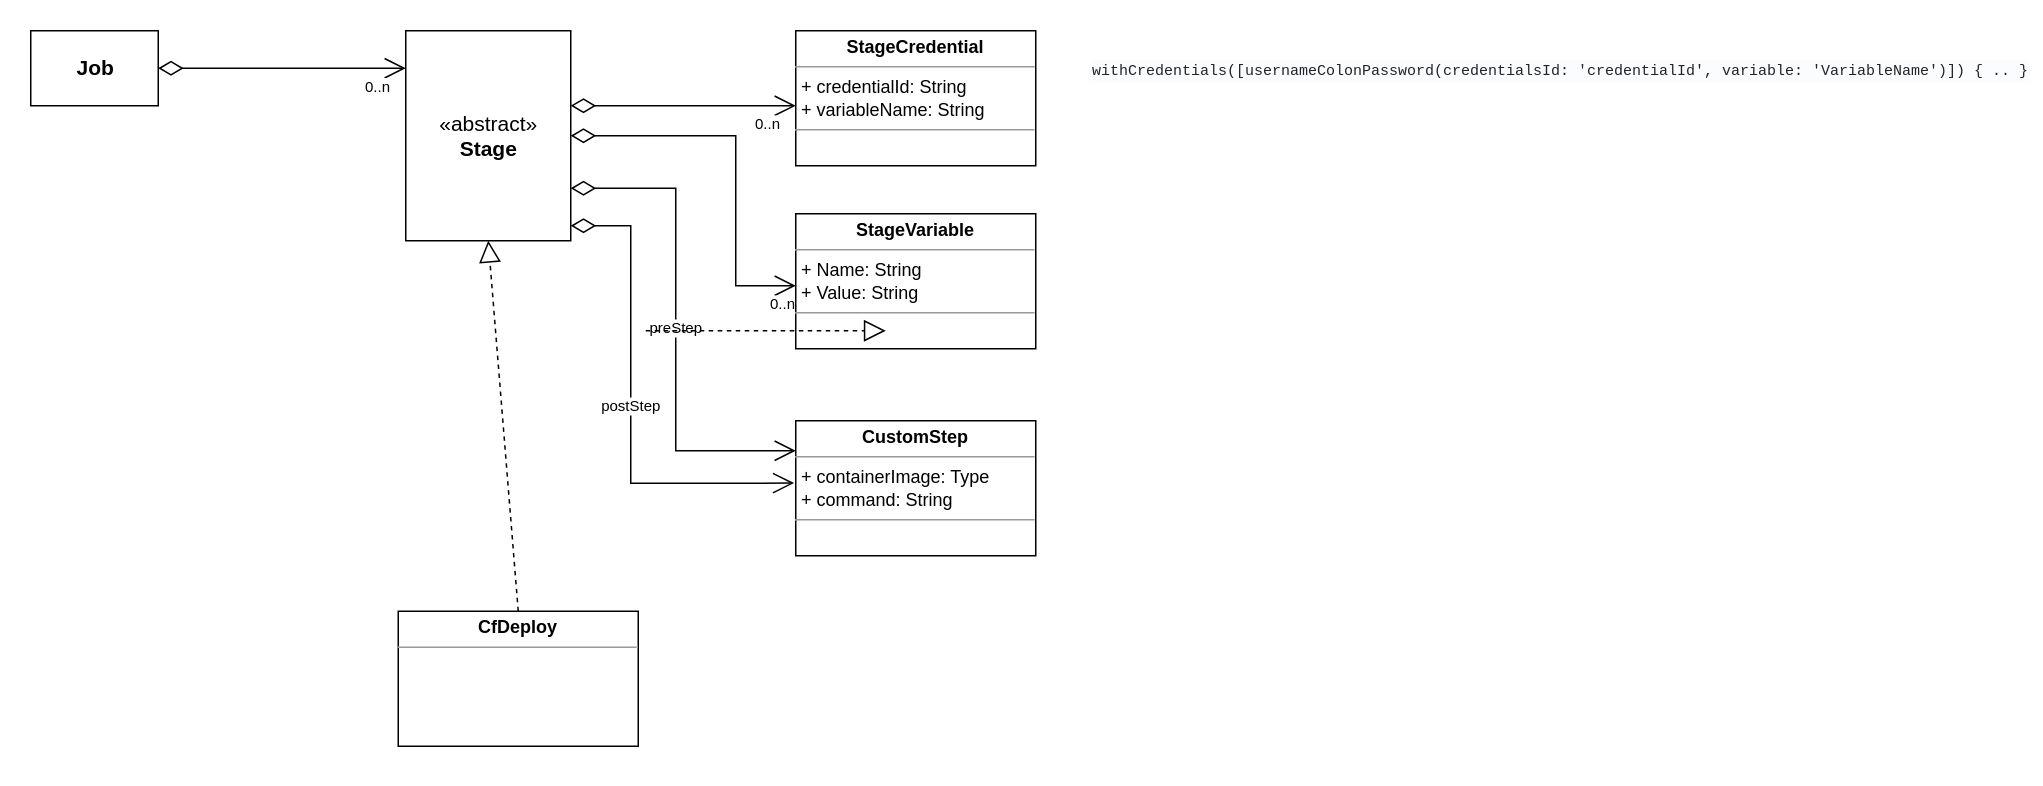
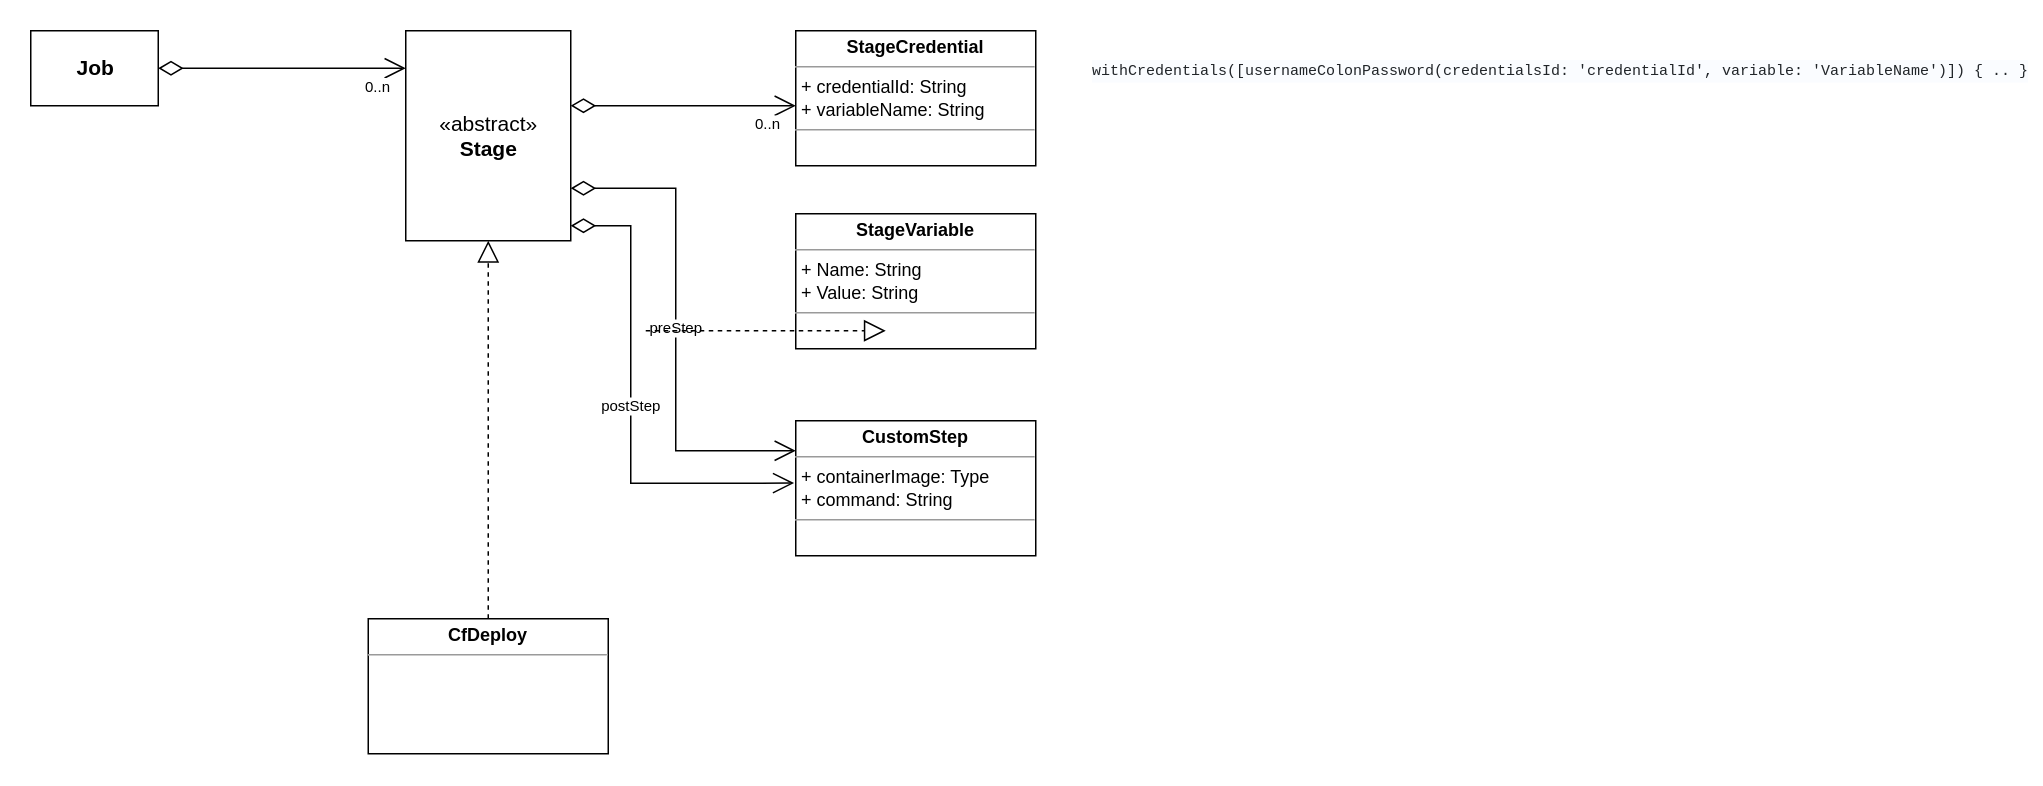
(736, 168) -> none
(518, 679) -> (488, 686)
